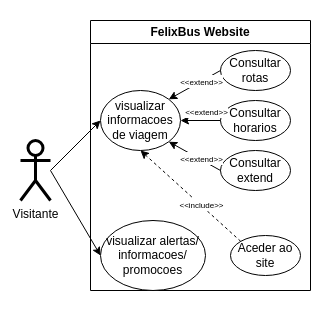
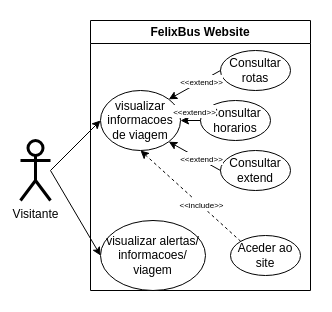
(256, 121) -> (236, 121)
(153, 256) -> (153, 256)
